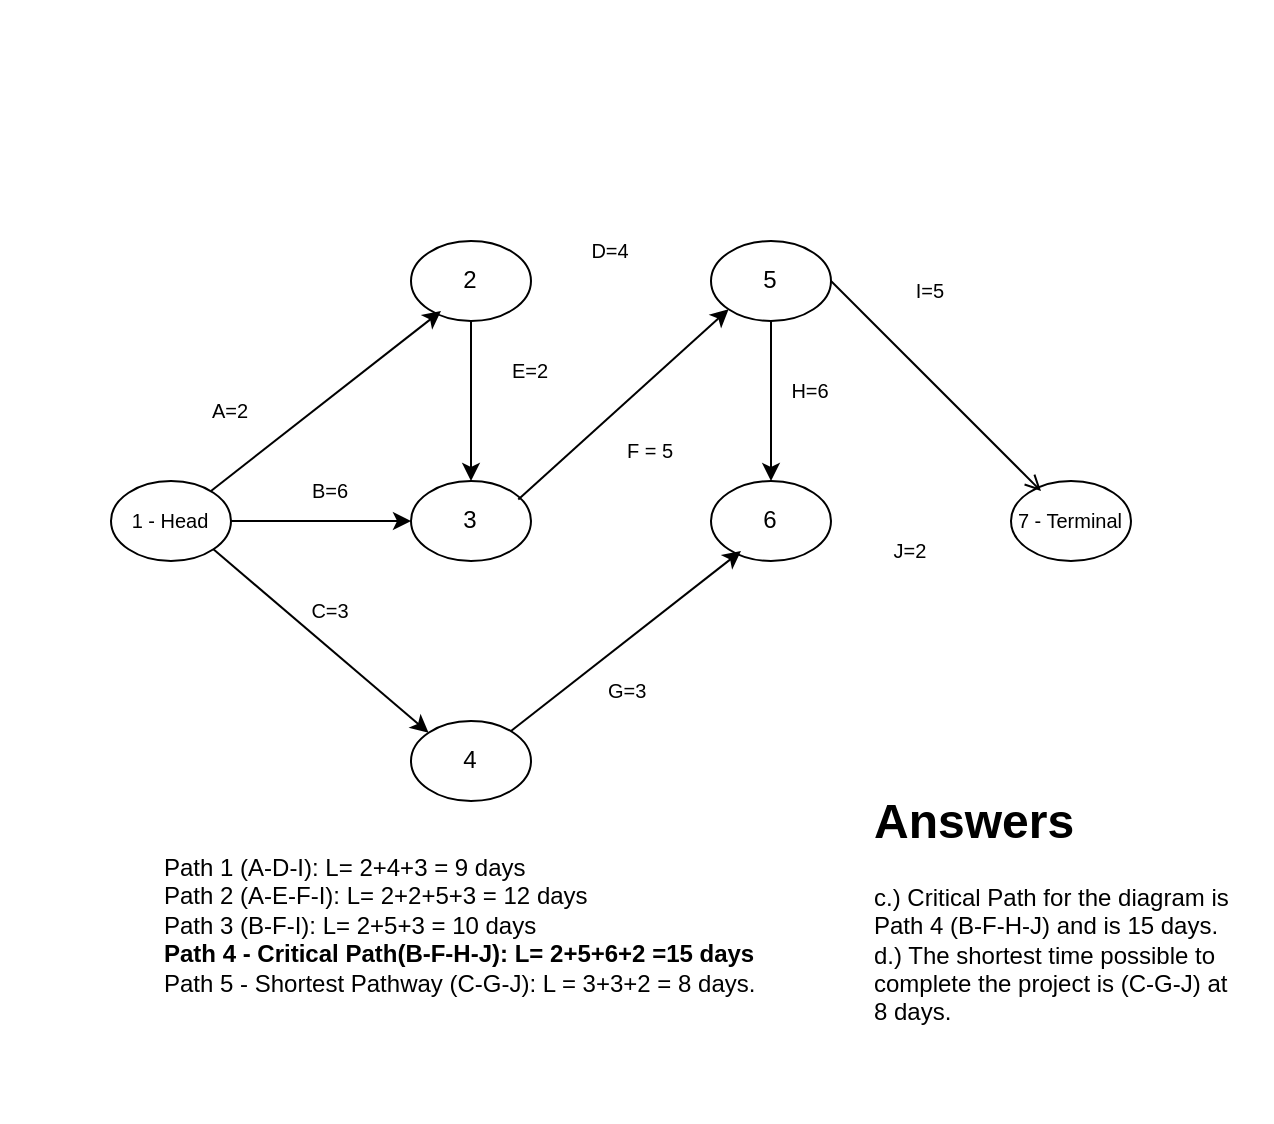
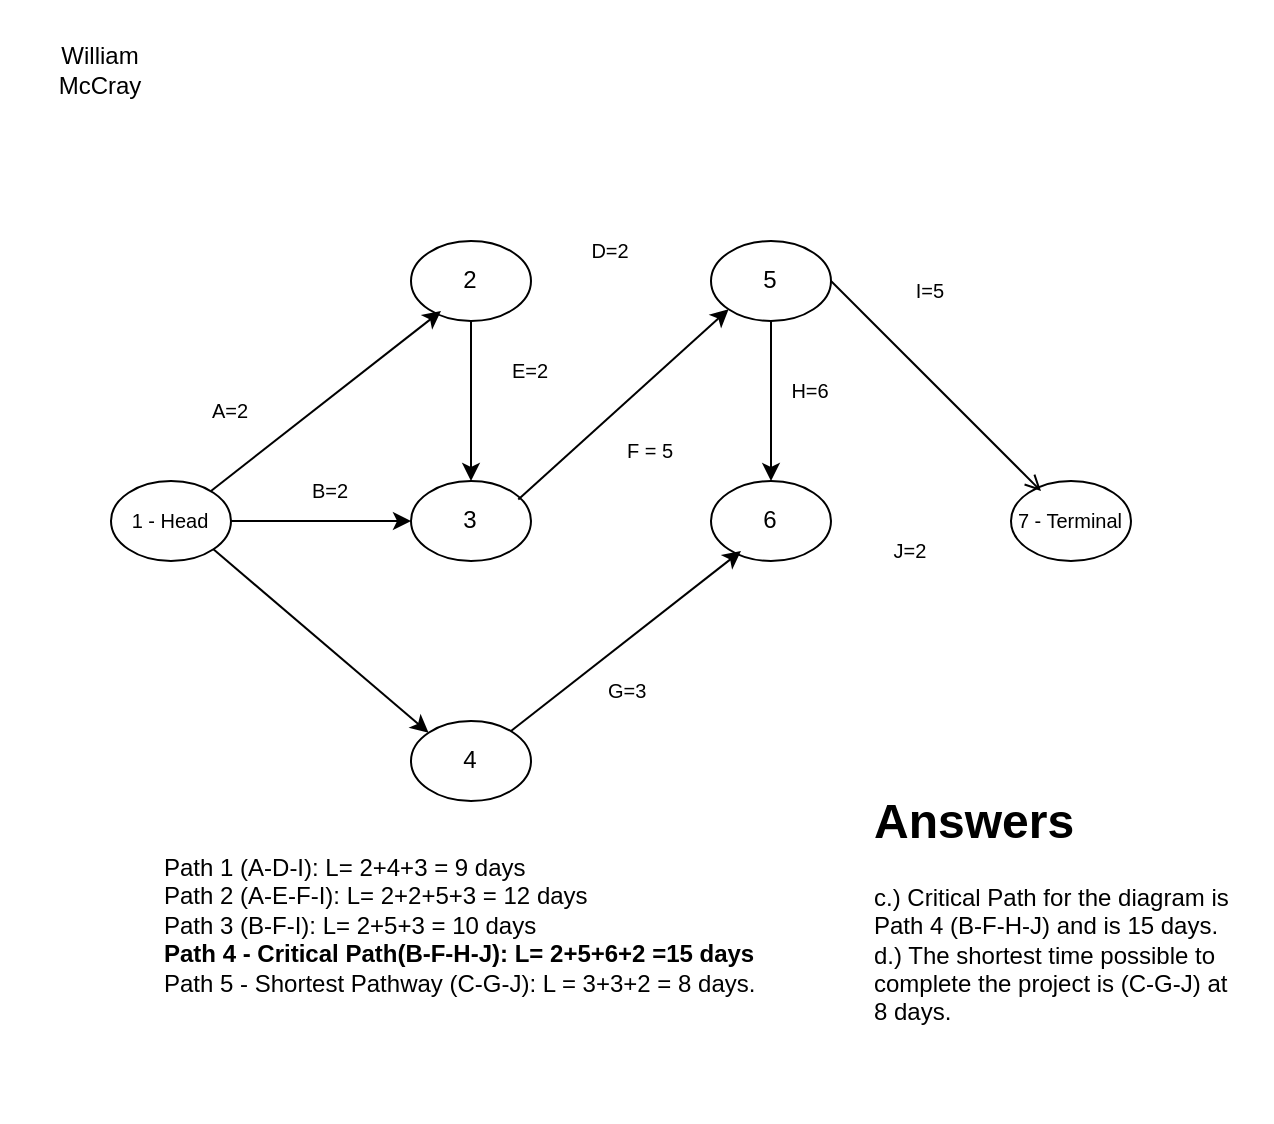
none -> (101, 71)
(611, 251) -> (611, 251)
(331, 491) -> (331, 491)
(331, 611) -> none
